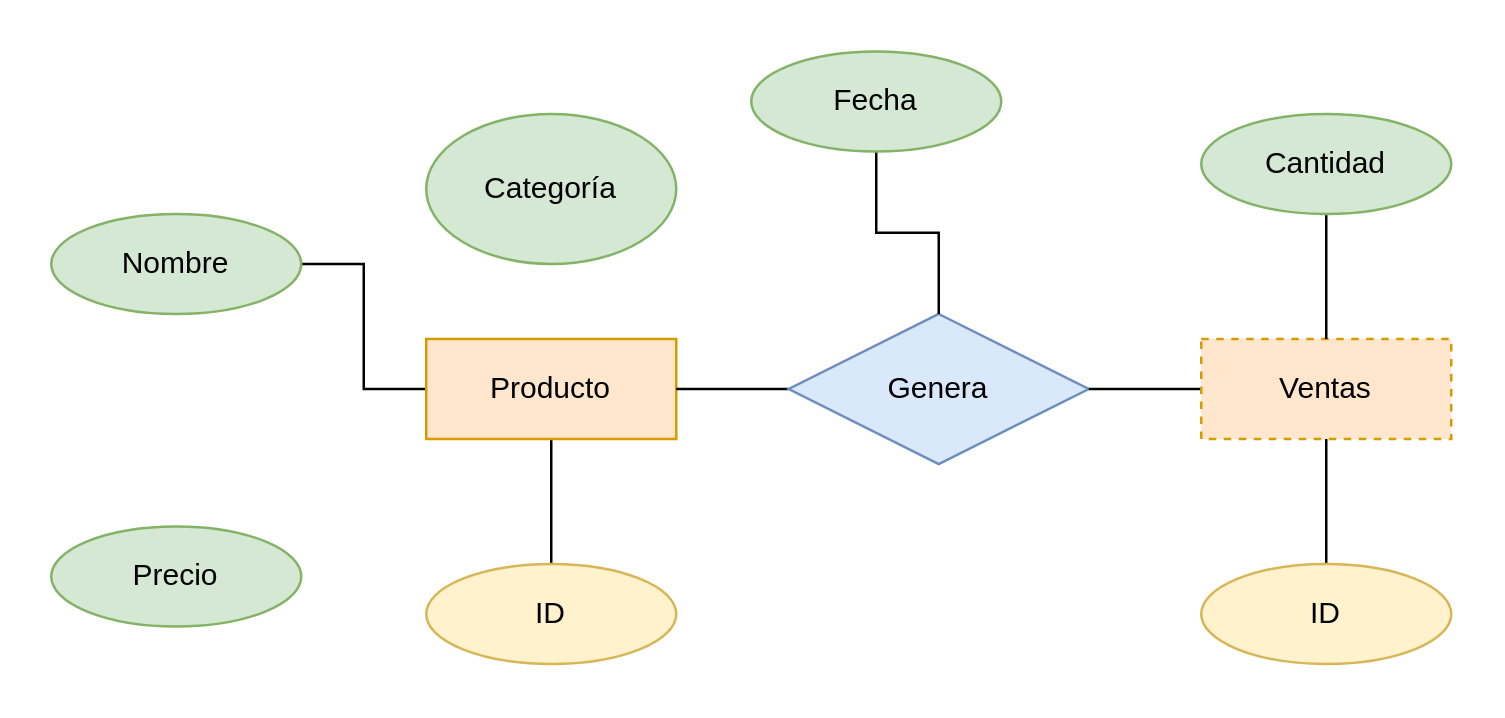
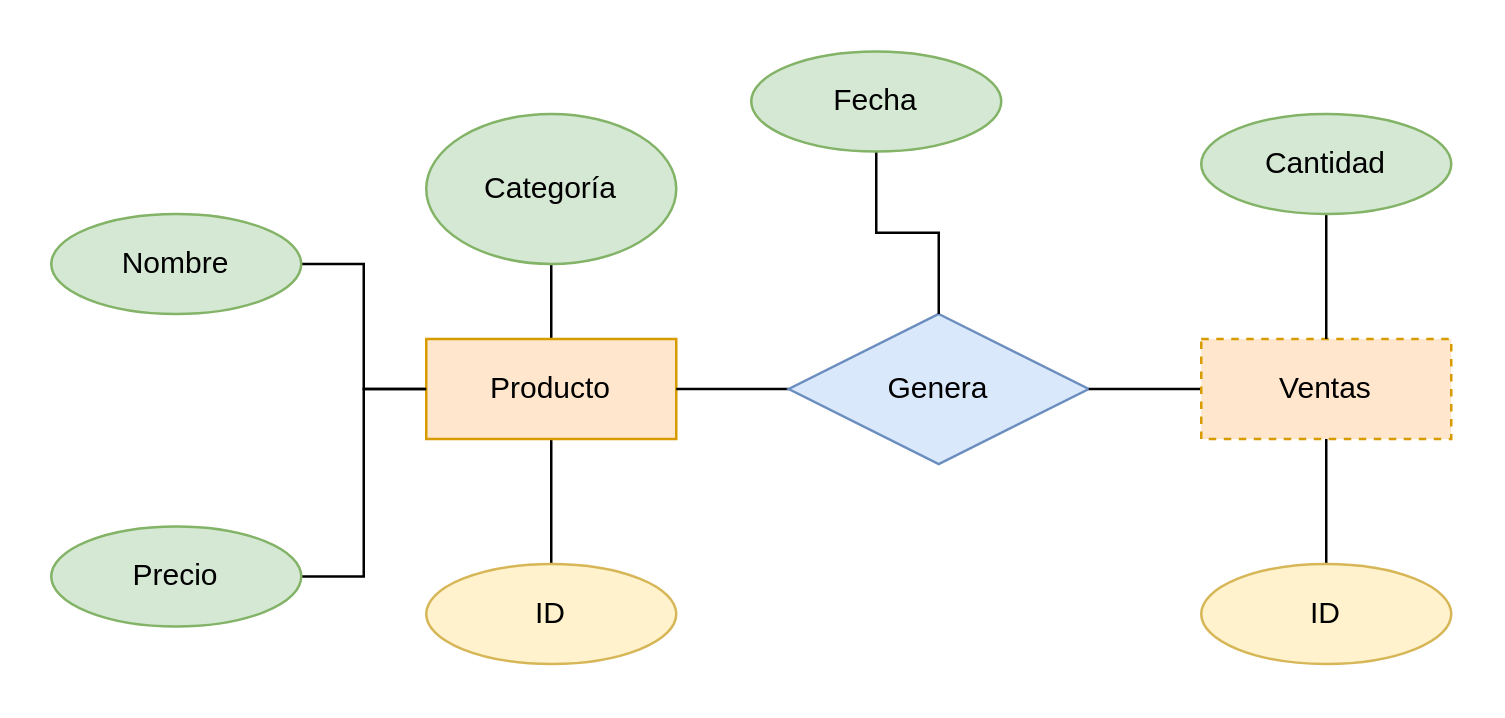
none -> (551, 302)
none -> (364, 516)
